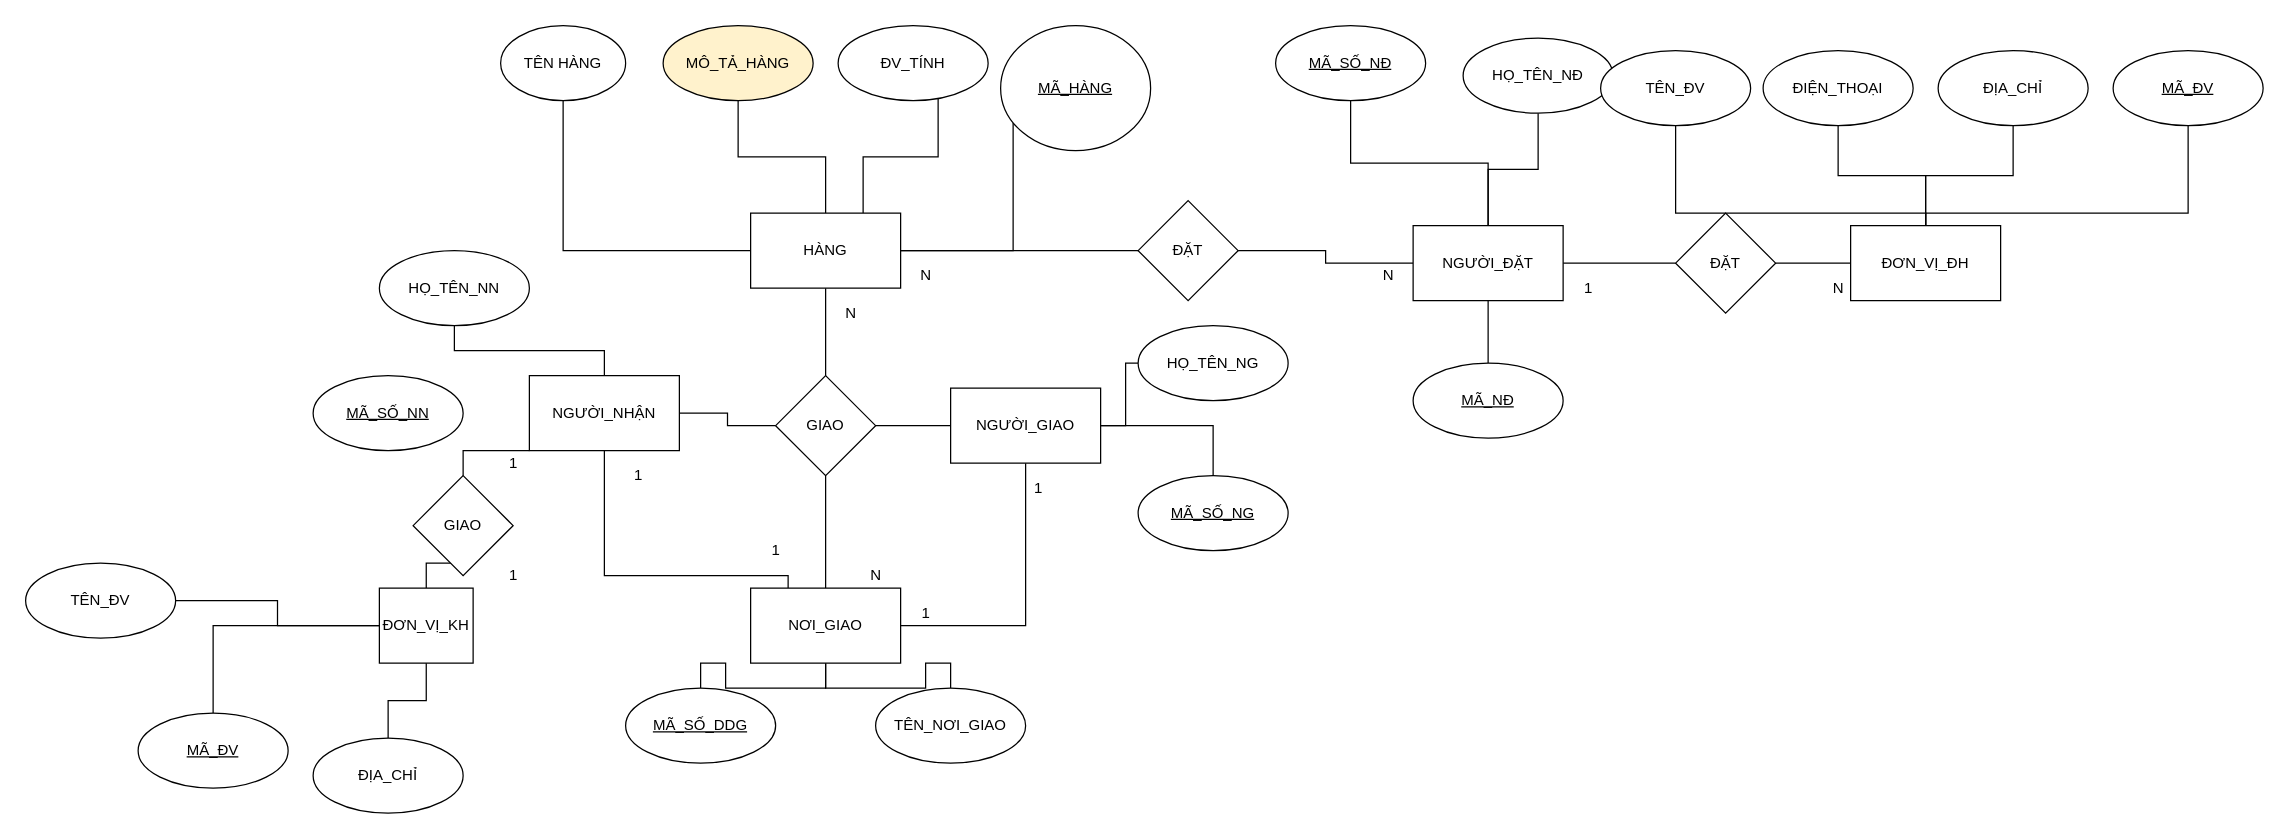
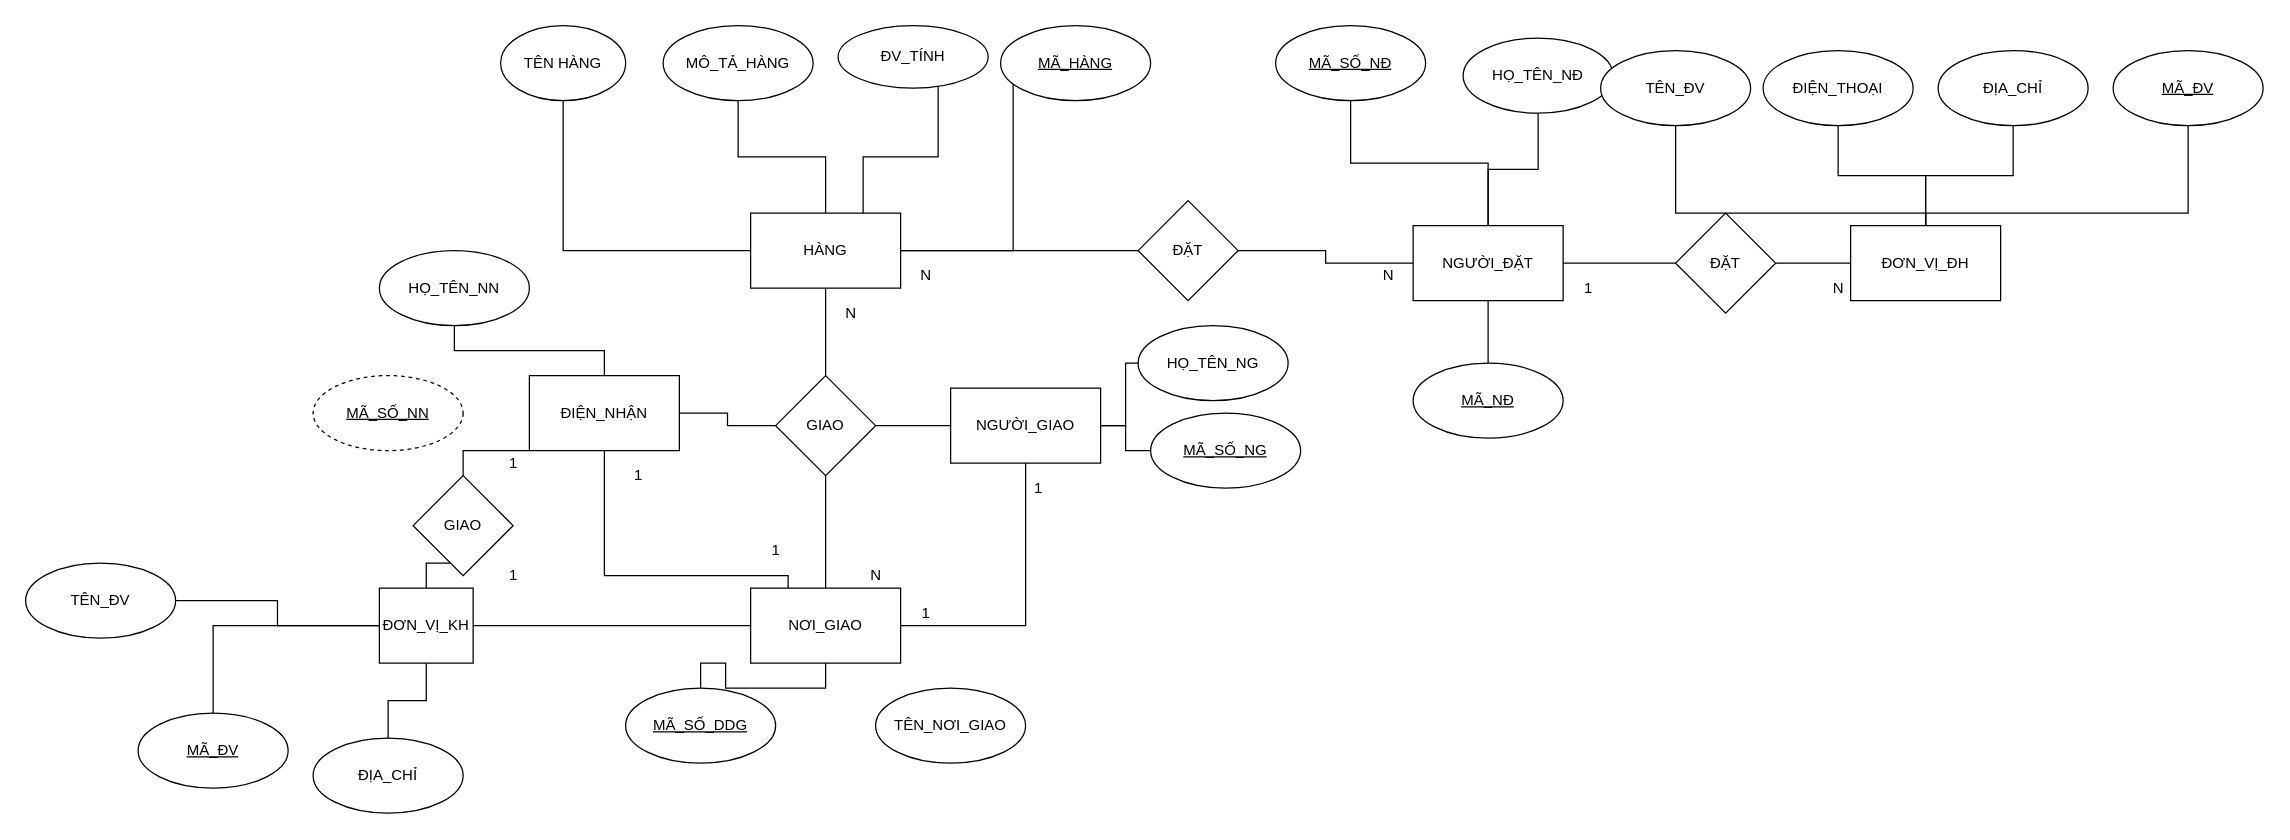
(738, 63) -> (738, 63)
(913, 63) -> (913, 57)
(1076, 88) -> (1076, 63)
(388, 413) -> (388, 413)
(604, 413) -> (604, 413)
(1213, 513) -> (1226, 451)
(914, 688) -> (612, 626)
